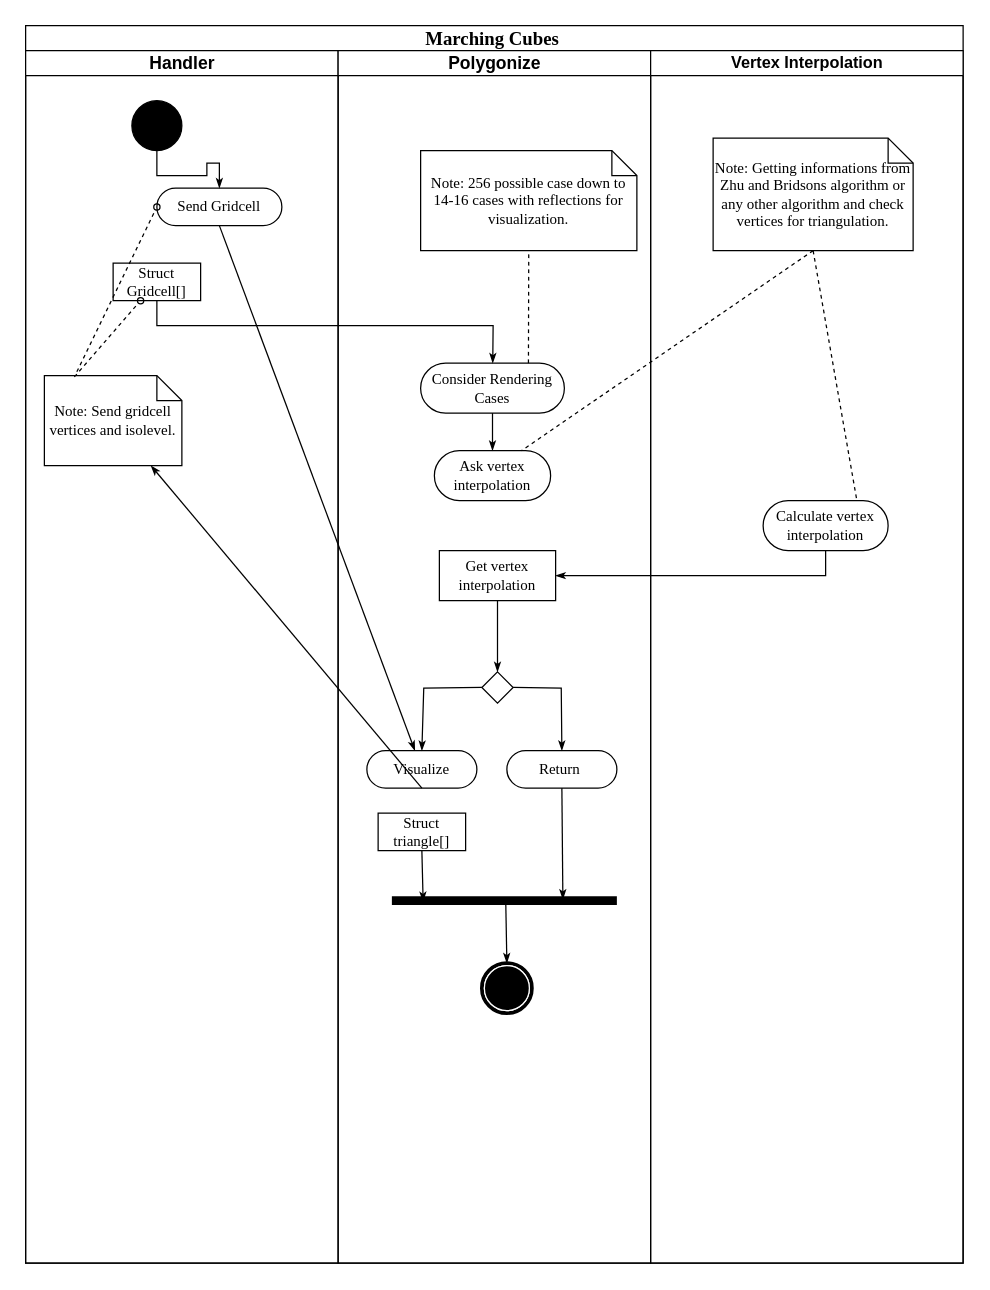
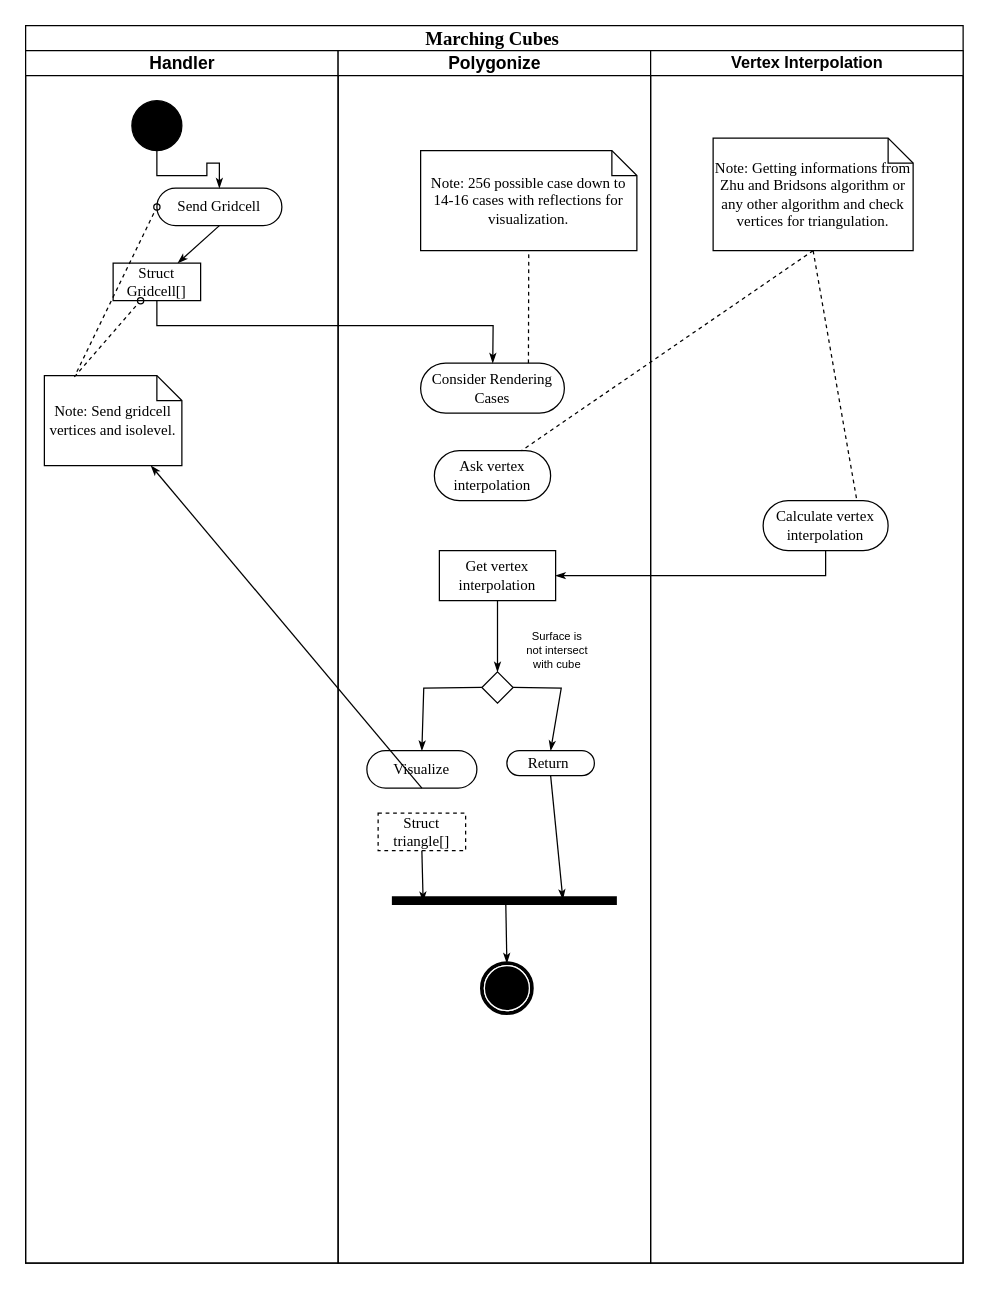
(277, 381) -> (202, 242)
(493, 428) -> none
none -> (557, 651)
(562, 769) -> (551, 763)
(422, 832) -> (422, 832)
